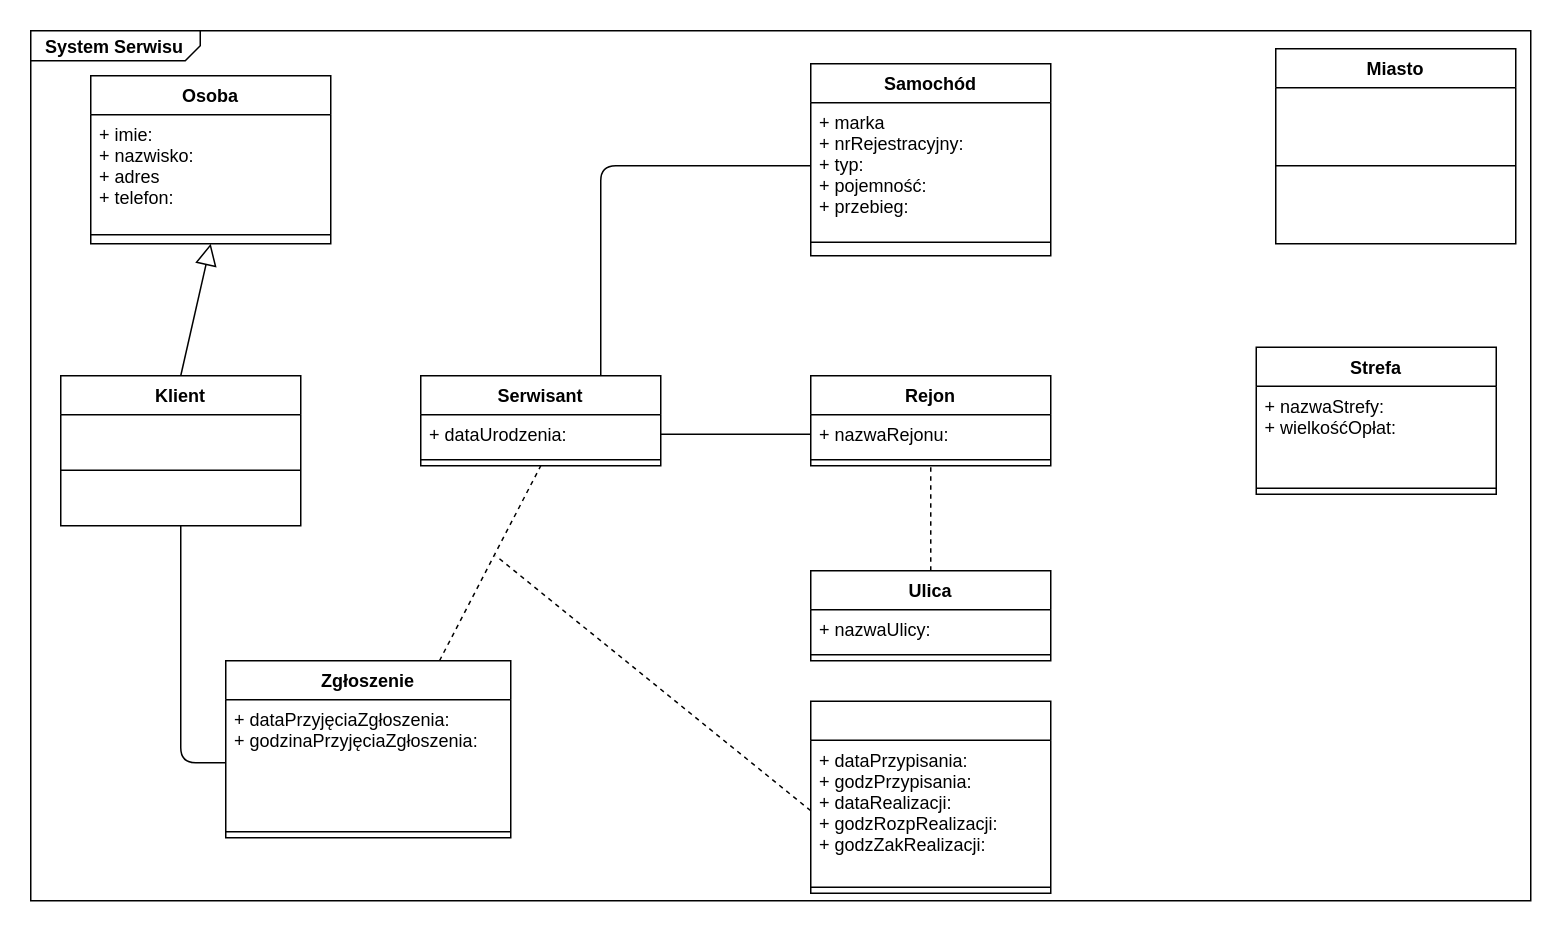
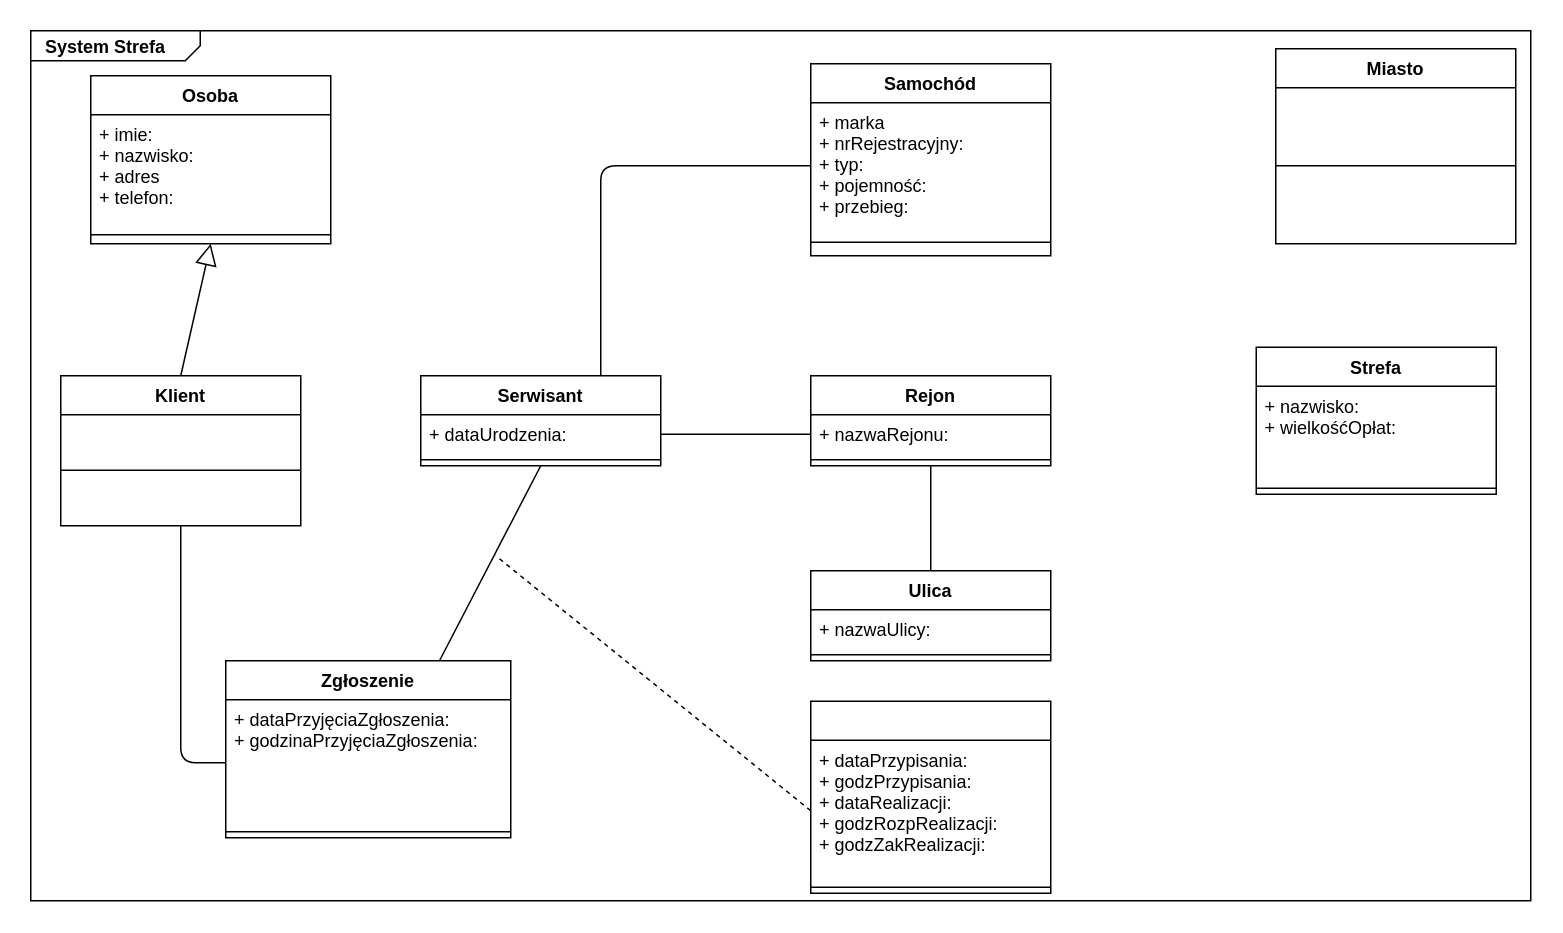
(781, 31) -> (781, 31)
(1330, 407) -> (1313, 407)
(931, 519) -> (931, 519)
(490, 563) -> (490, 563)
